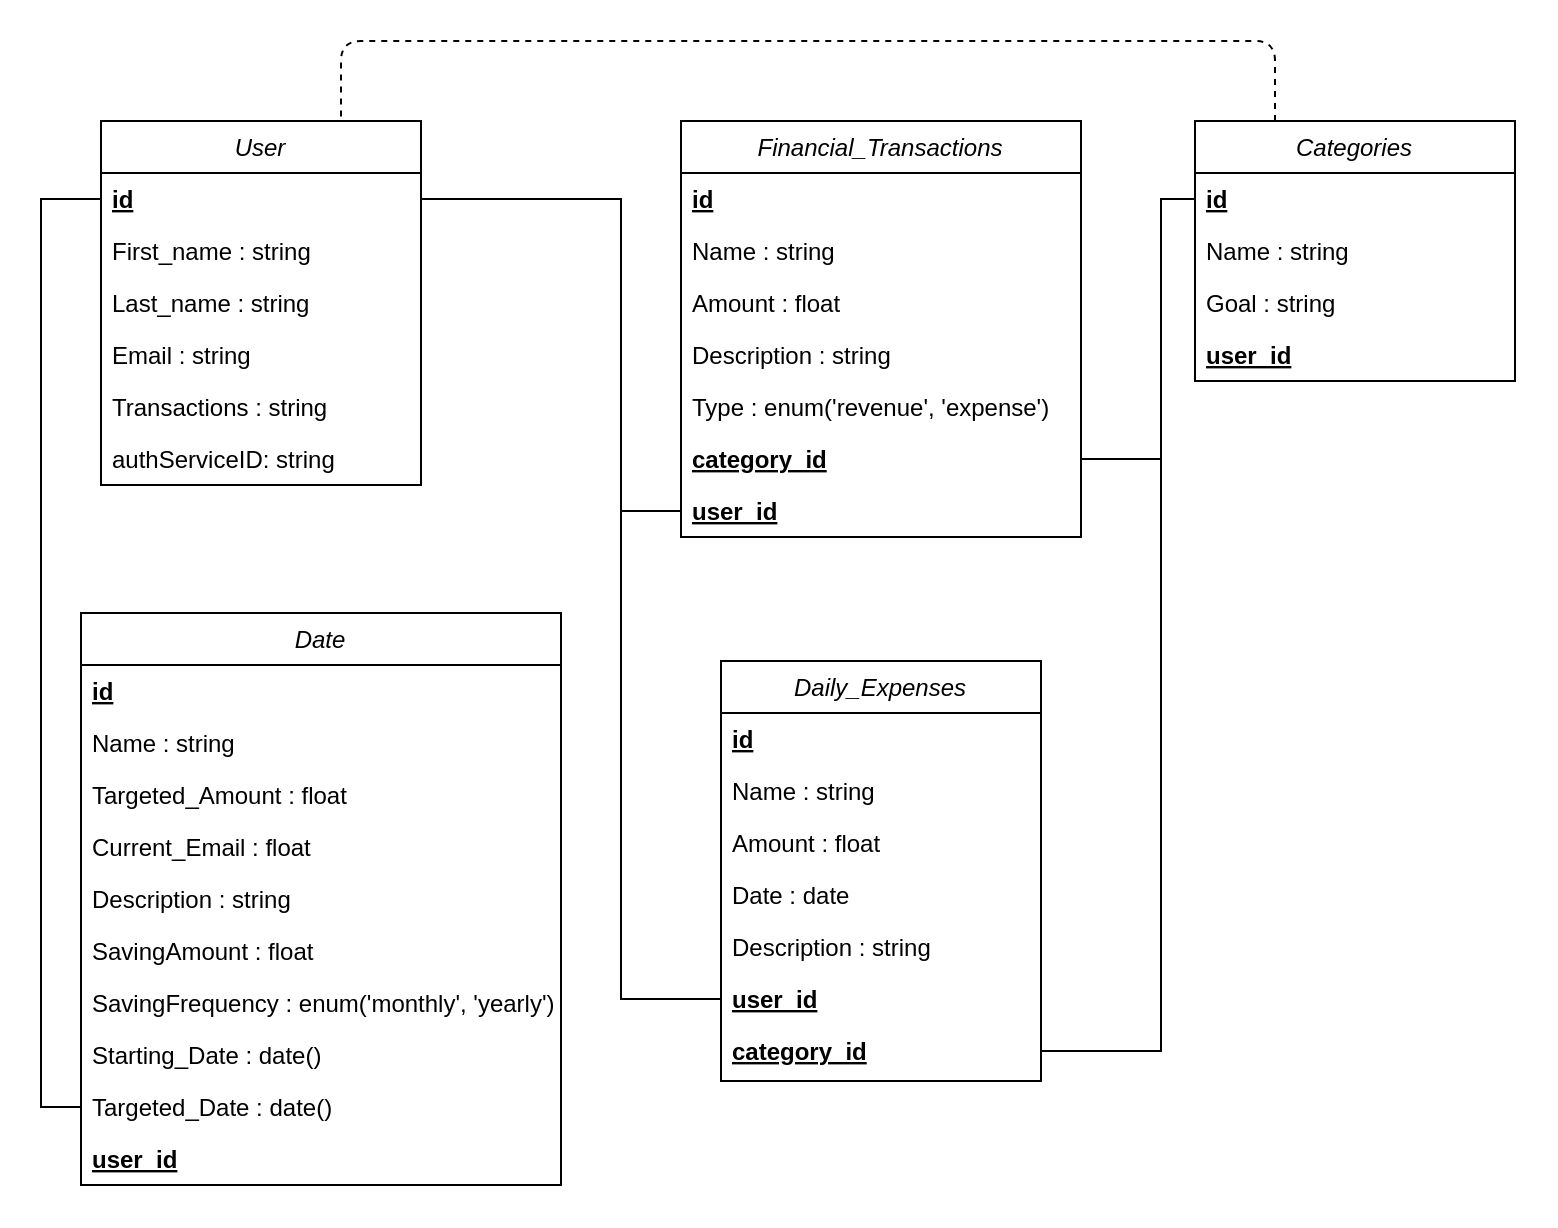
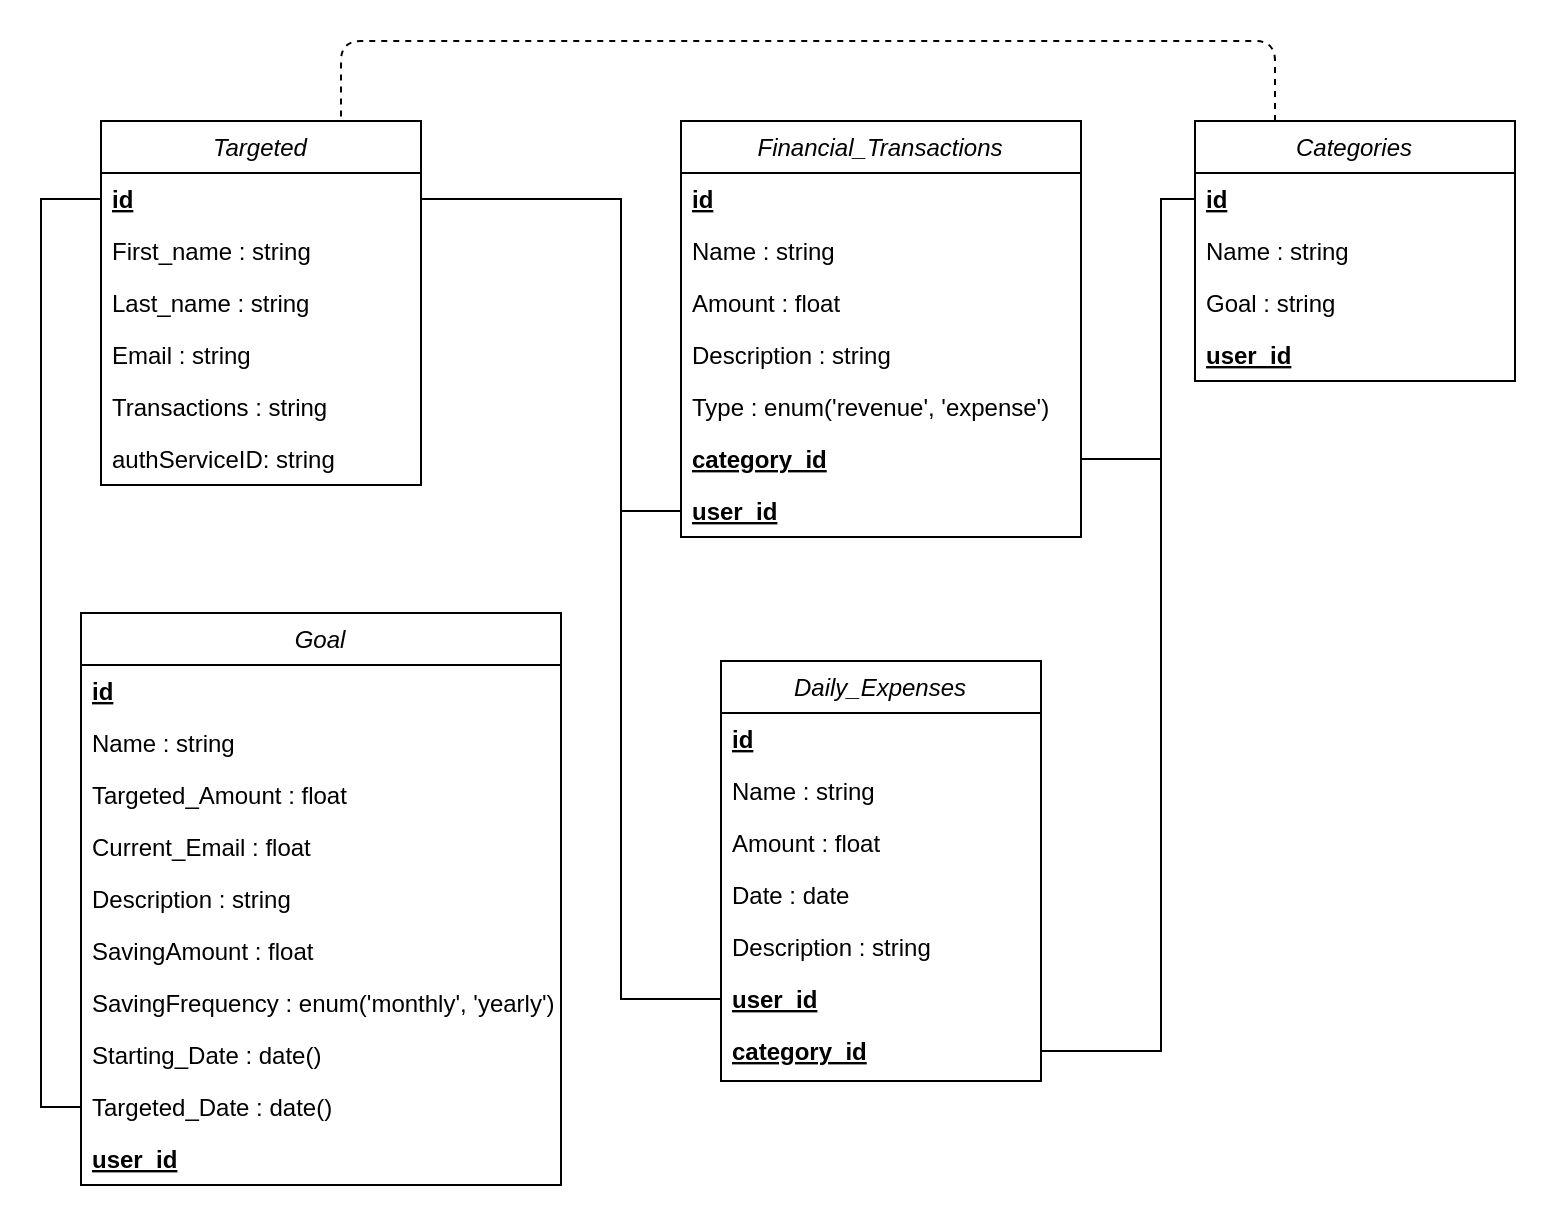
(260, 148) -> (260, 148)
(320, 640) -> (320, 640)
